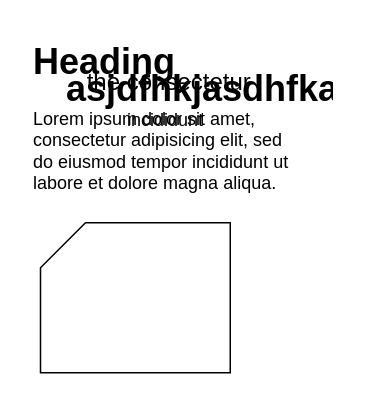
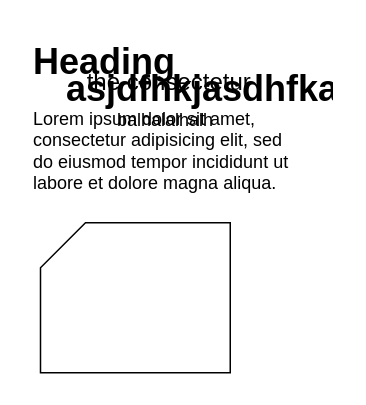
(166, 121) -> (166, 121)
